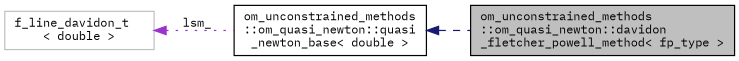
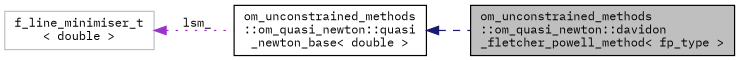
(79, 30) -> (79, 30)
